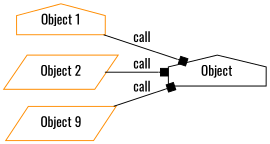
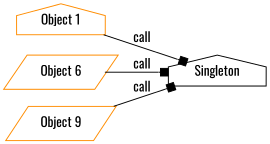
(61, 72) -> (61, 72)
(217, 72) -> (217, 72)
